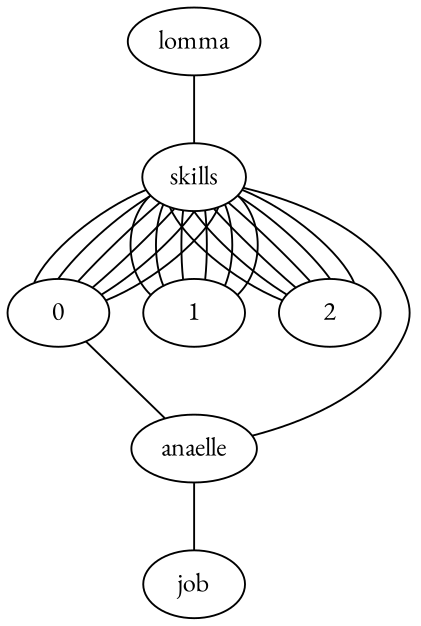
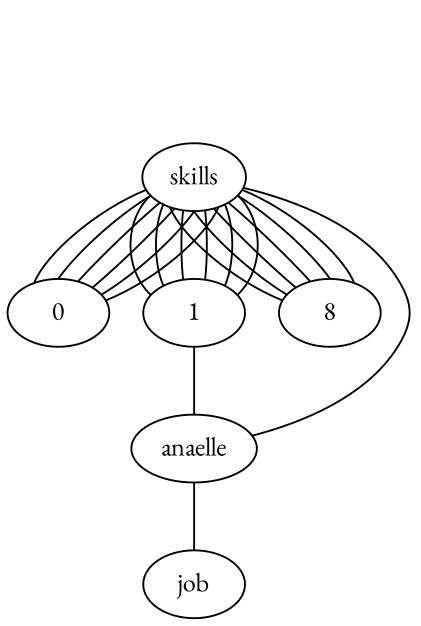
(194, 41) -> none
(330, 313) -> (330, 313)
(125, 380) -> (194, 381)
